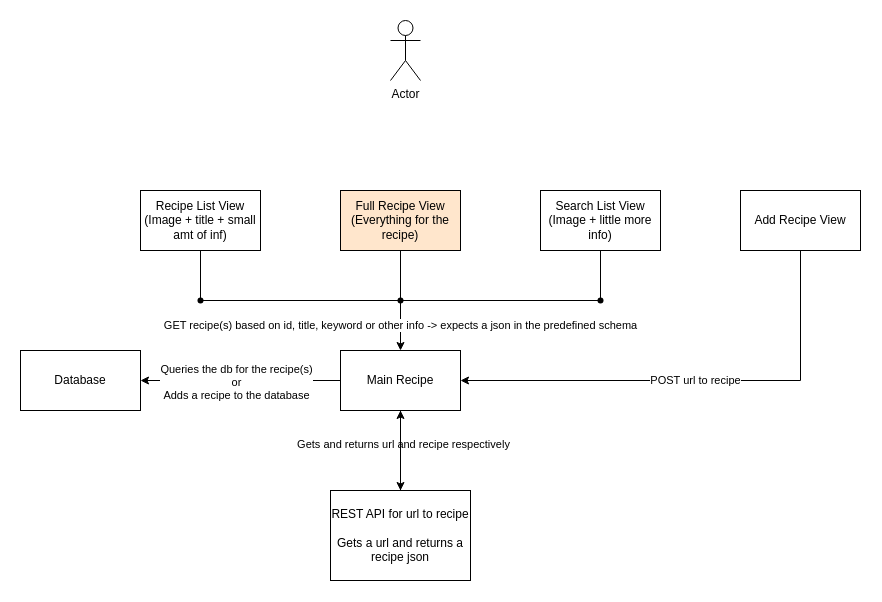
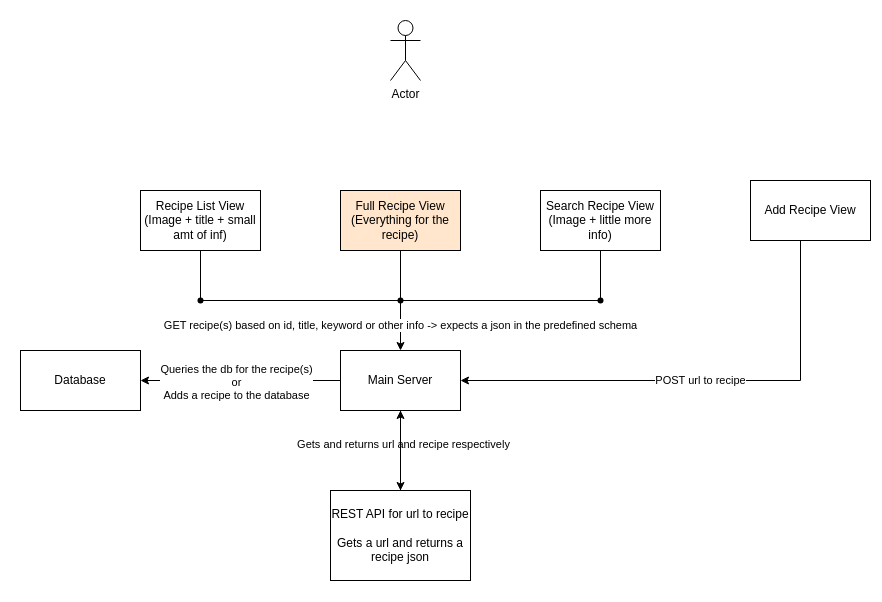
(601, 221) -> (601, 221)
(801, 221) -> (811, 211)
(401, 381) -> (401, 381)
